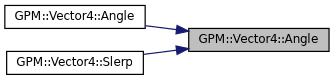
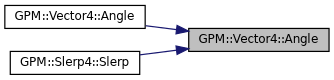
(75, 63) -> (75, 63)
